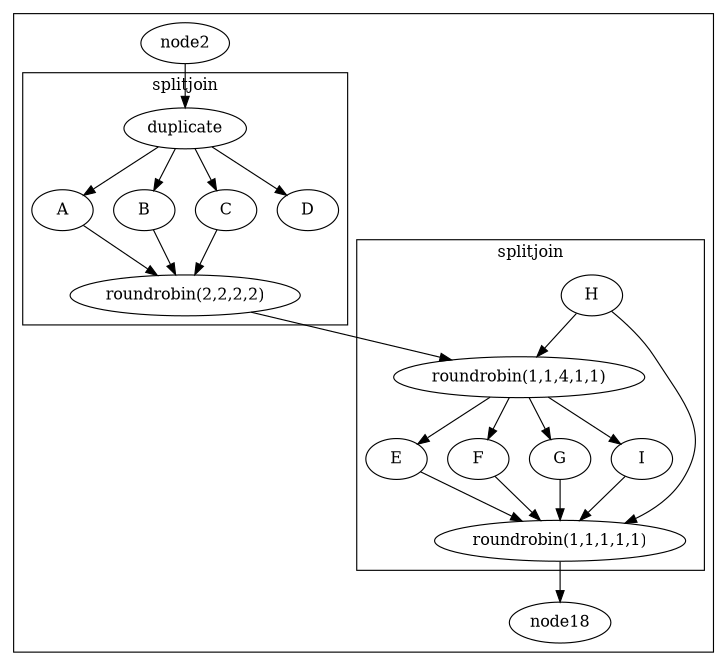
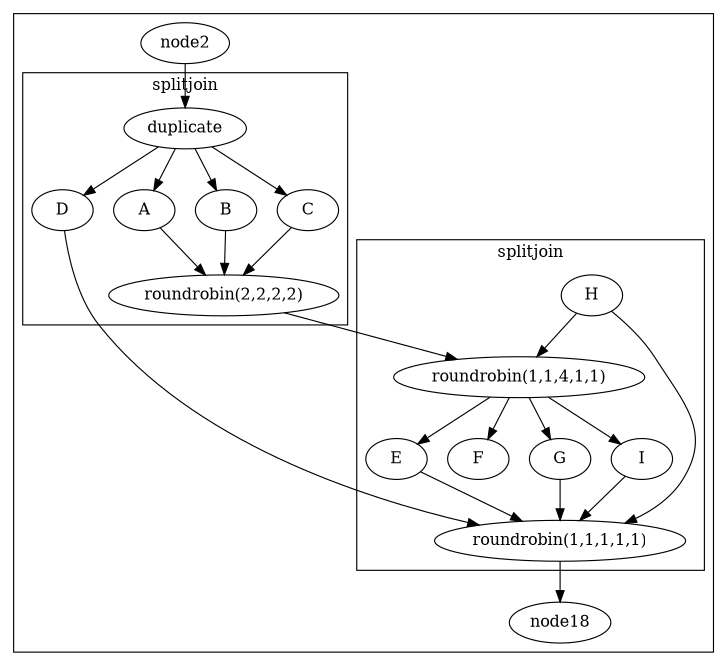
(514, 494) -> (223, 429)
